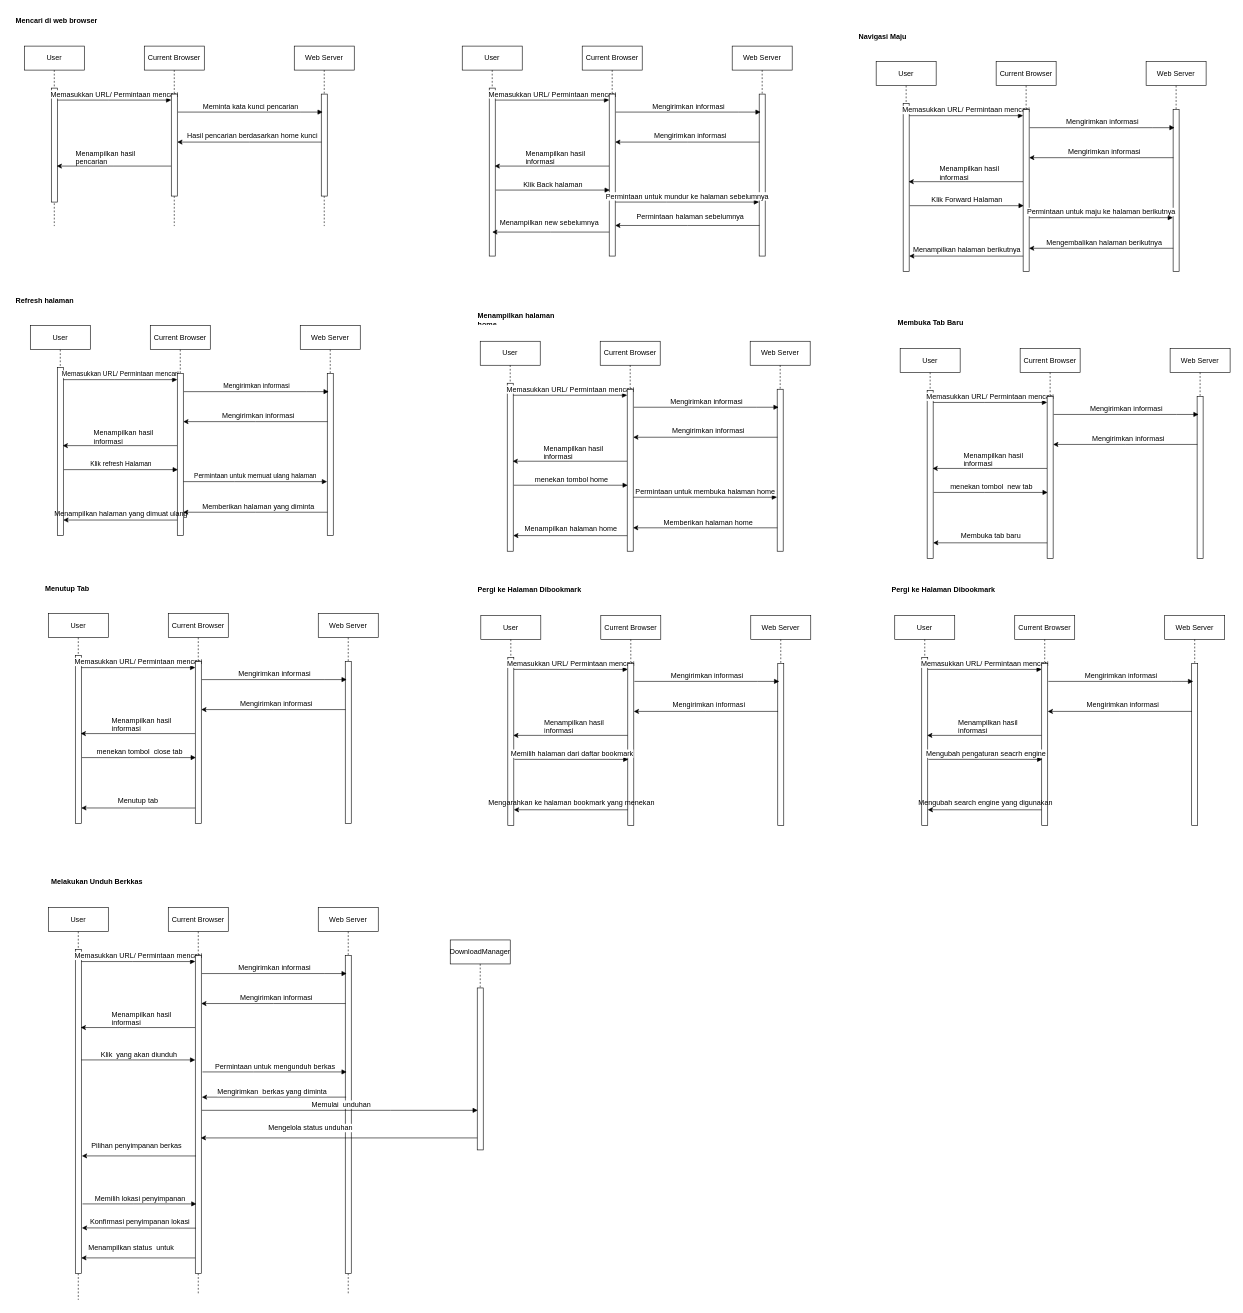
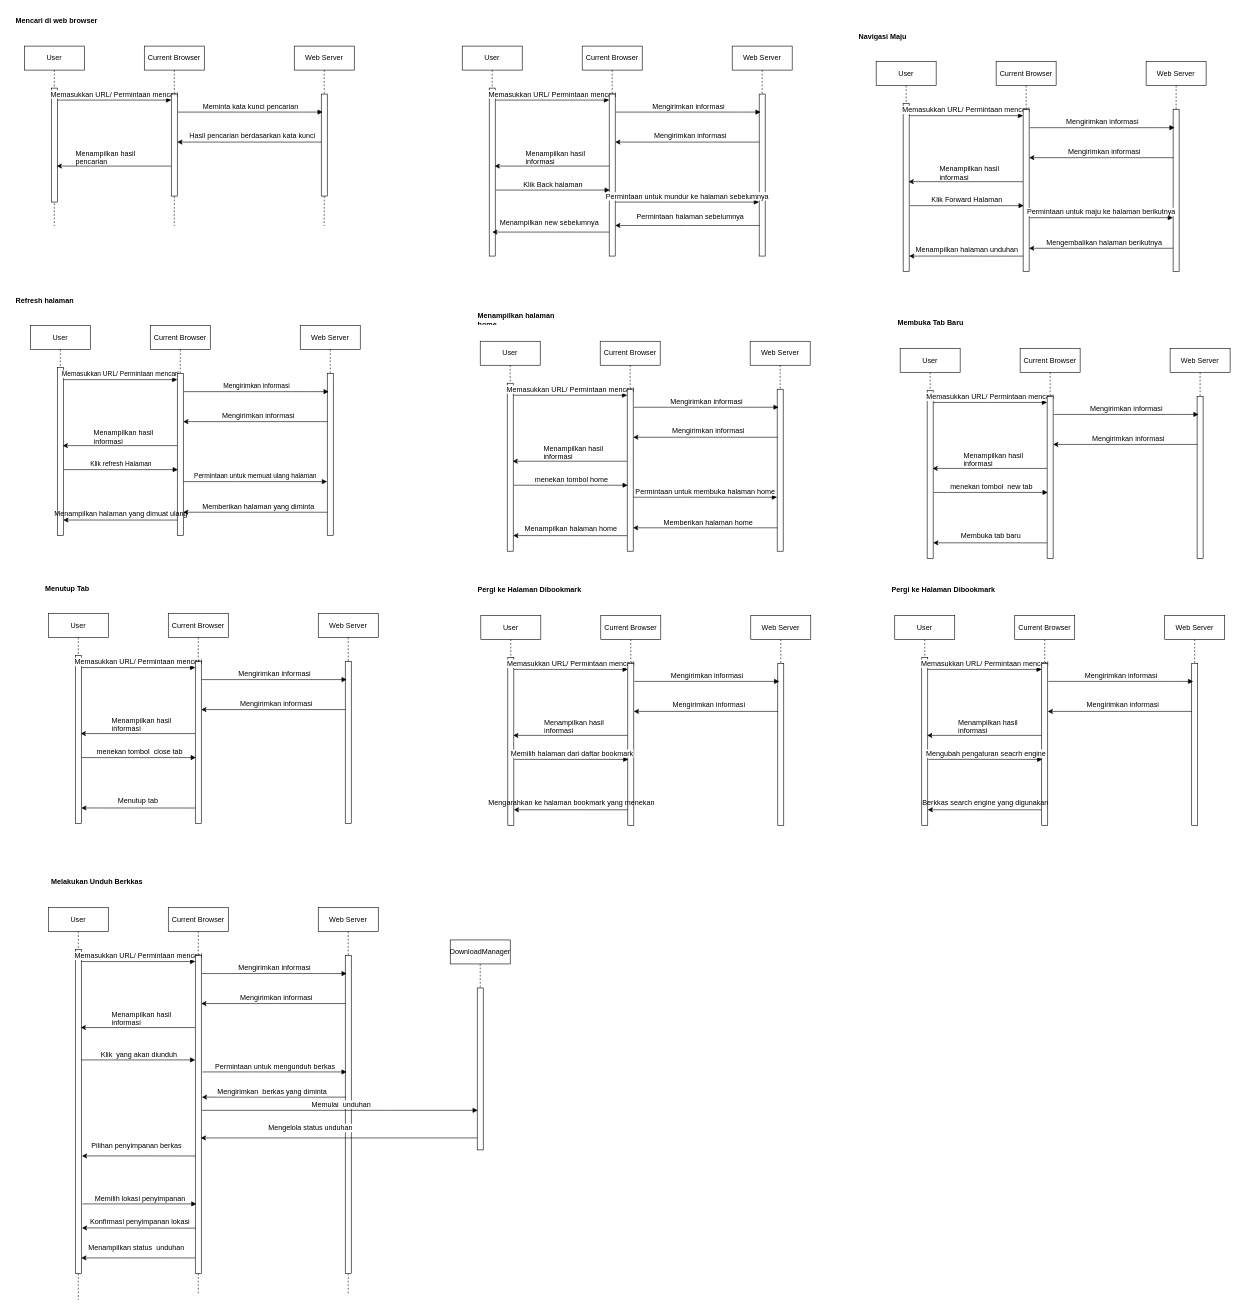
(253, 136) -> (253, 136)
(967, 249) -> (967, 249)
(986, 803) -> (986, 803)
(135, 1248) -> (139, 1248)
